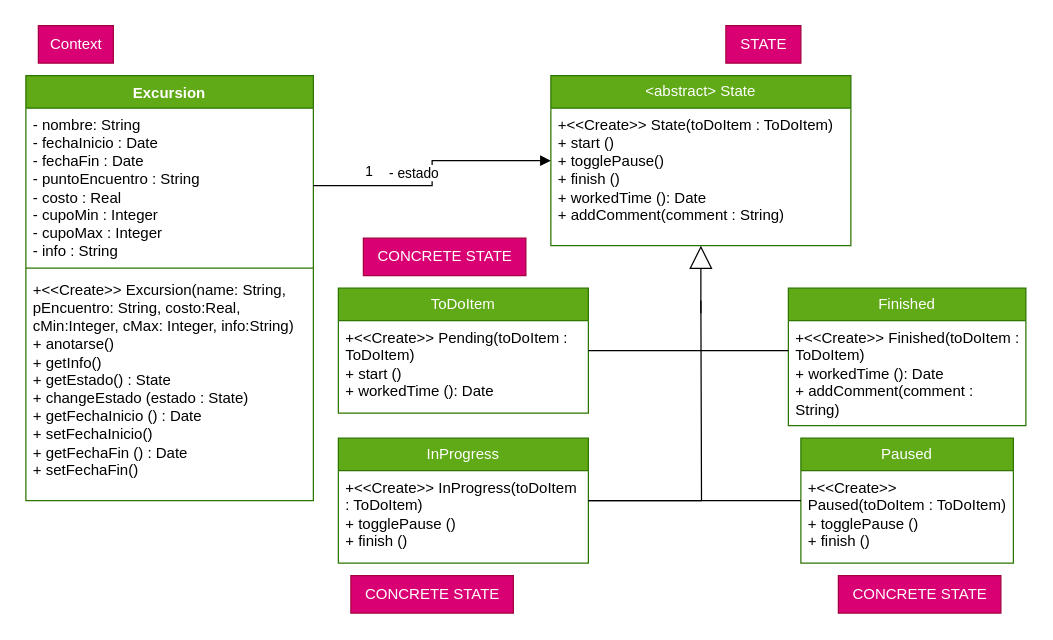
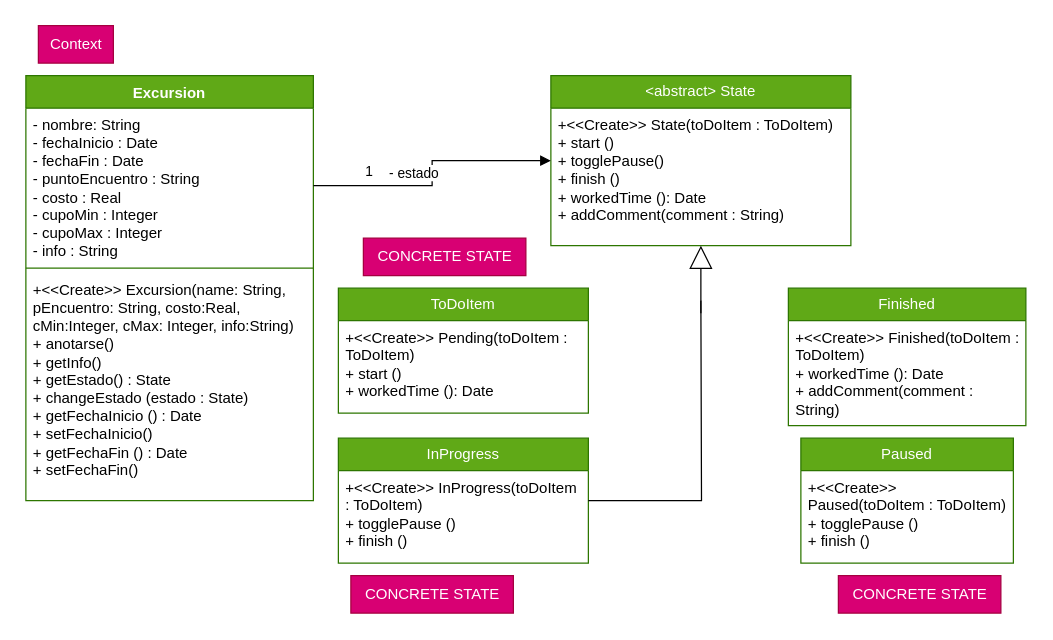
(763, 44) -> none
(688, 351) -> none
(750, 501) -> none
